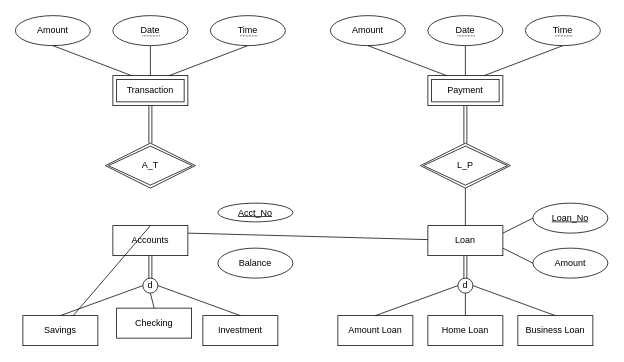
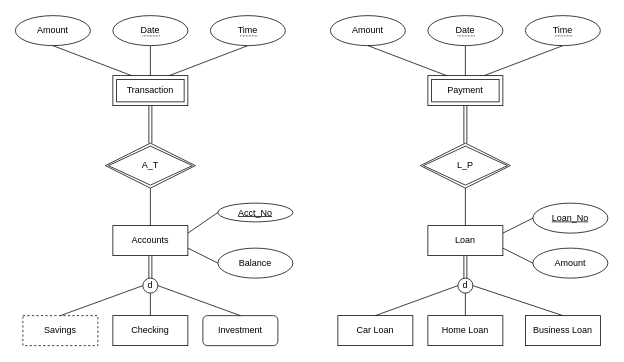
(308, 236) -> (203, 223)
none -> (202, 255)
(112, 270) -> (150, 207)
(154, 323) -> (150, 330)
(60, 330) -> (60, 330)
(240, 330) -> (240, 330)
(375, 330) -> (375, 330)
(555, 330) -> (563, 330)
